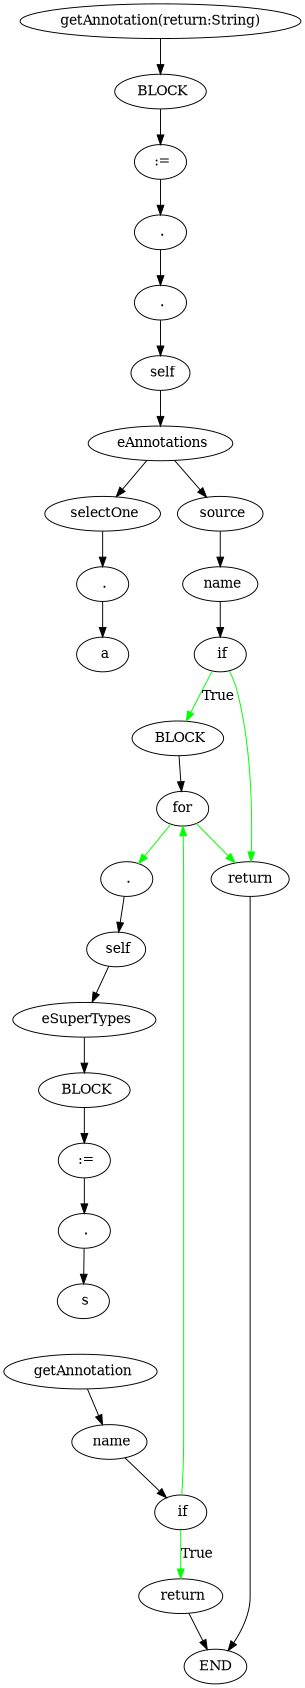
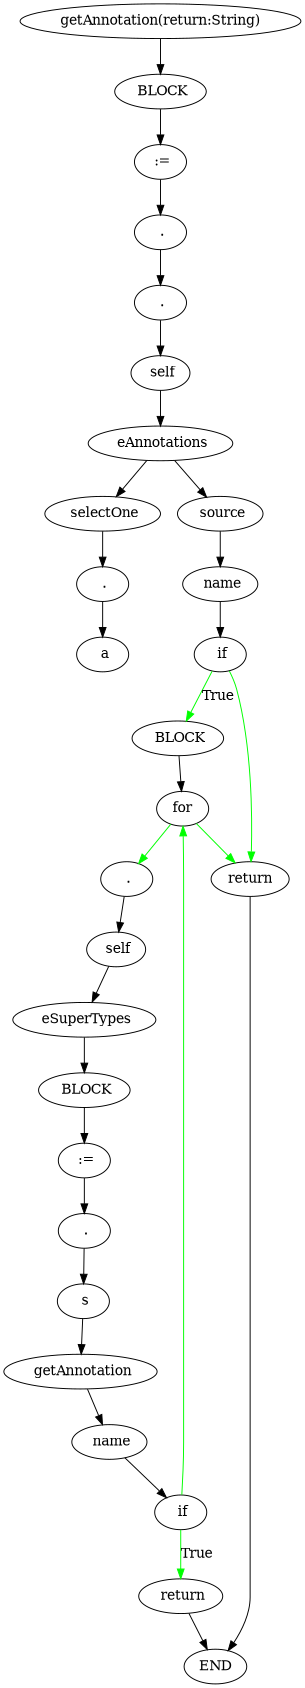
none -> (82, 1332)
